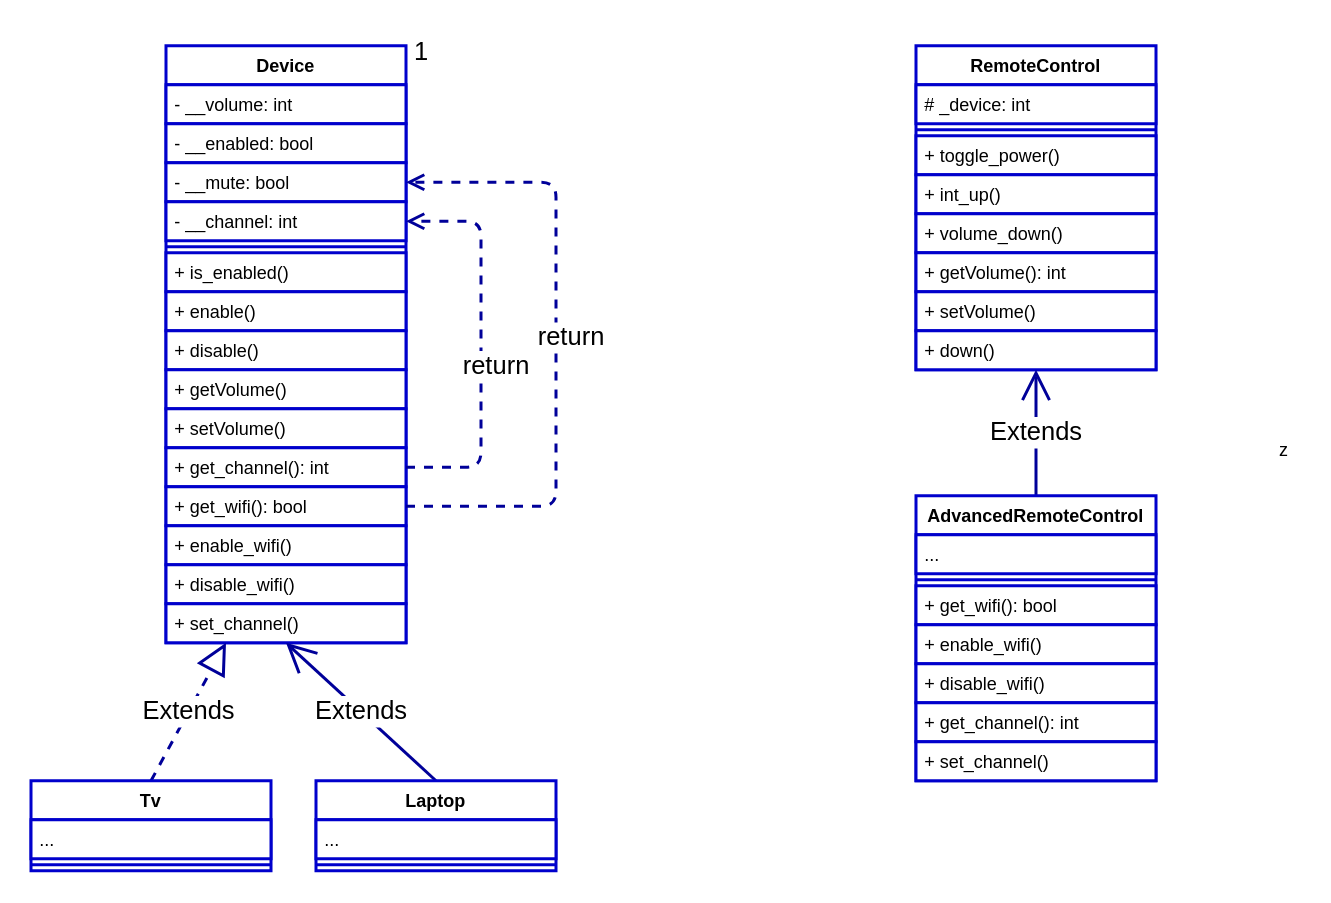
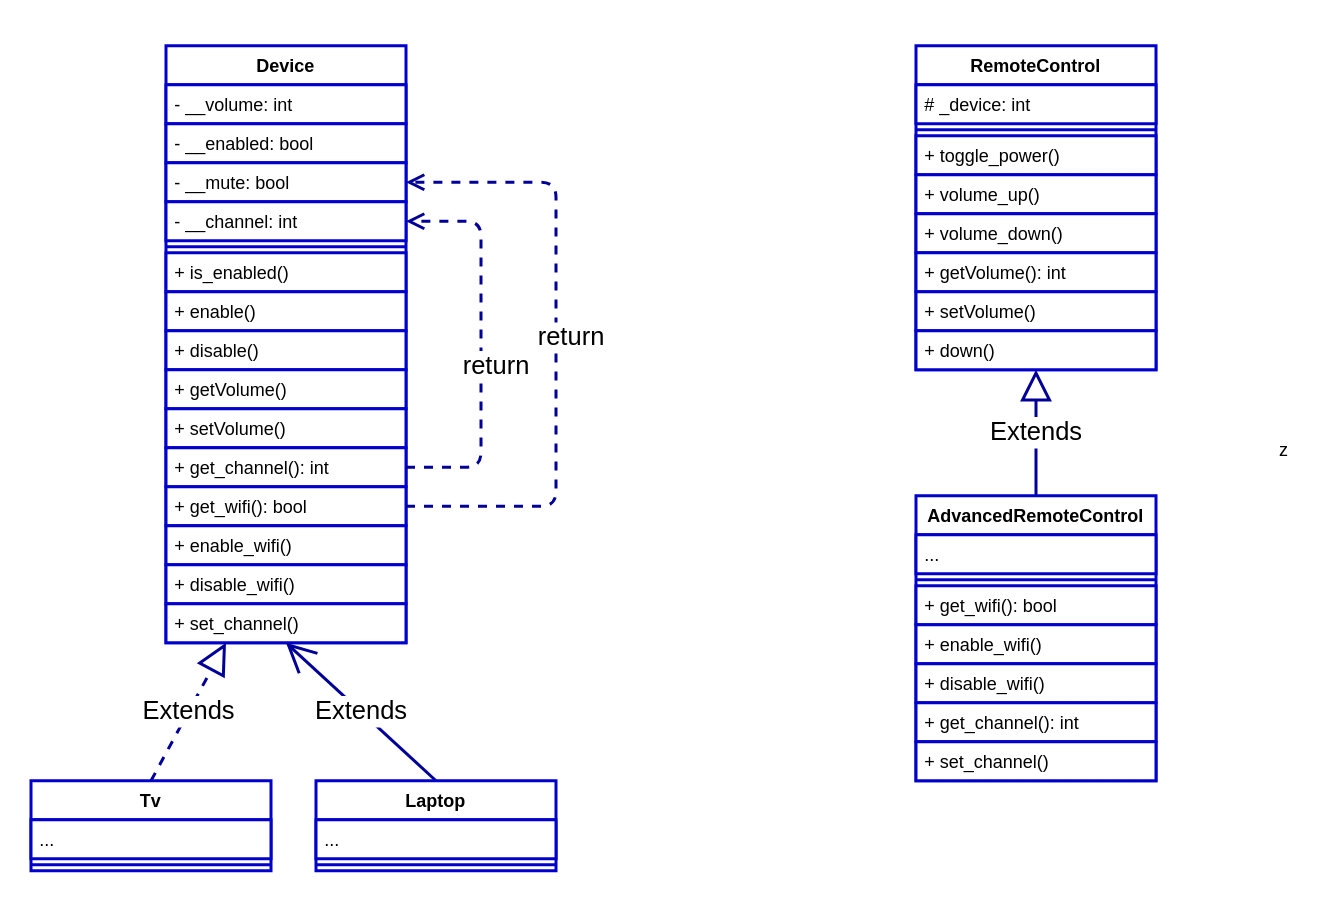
(421, 53) -> none
(970, 195) -> (985, 195)
(1036, 389) -> (1036, 402)
